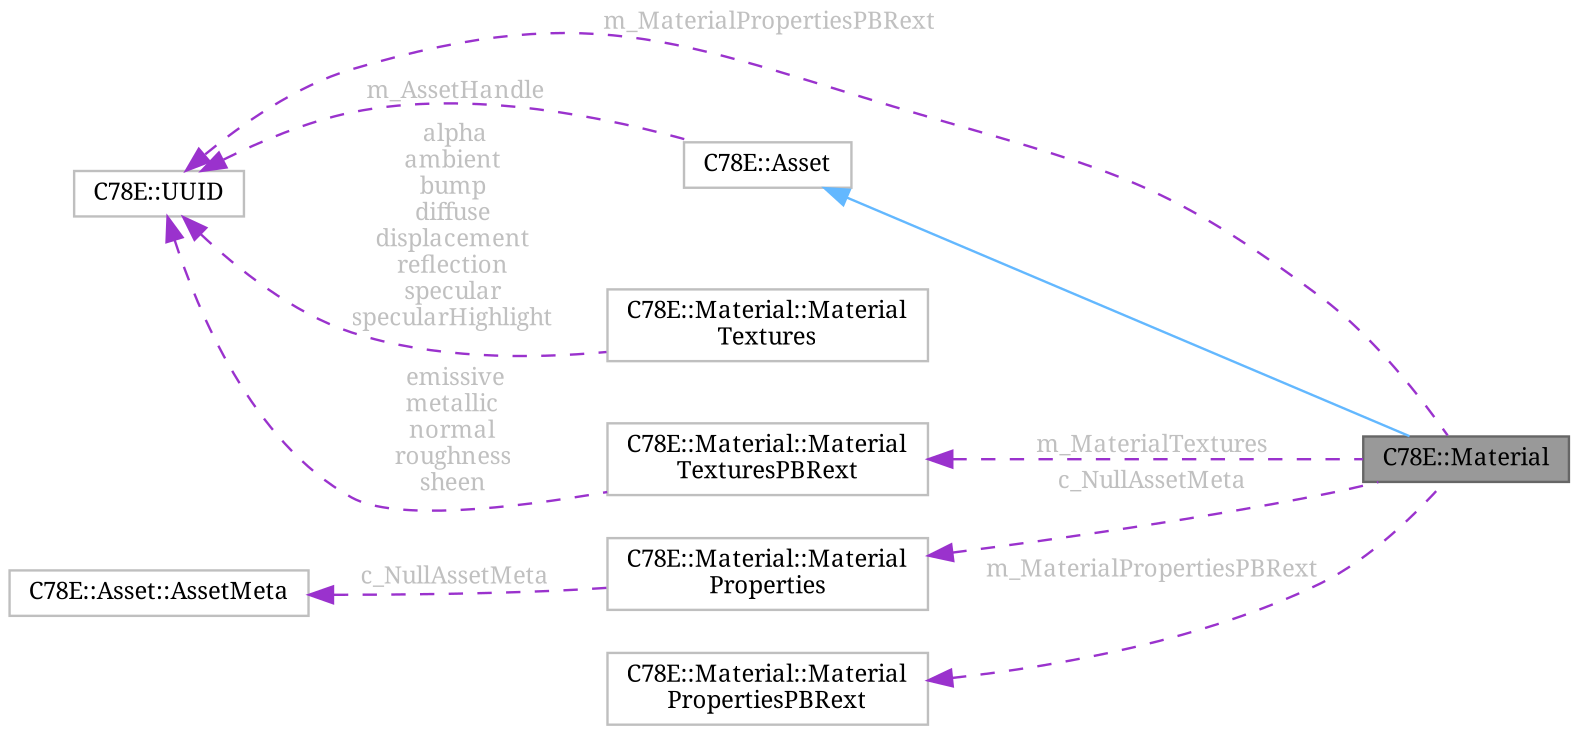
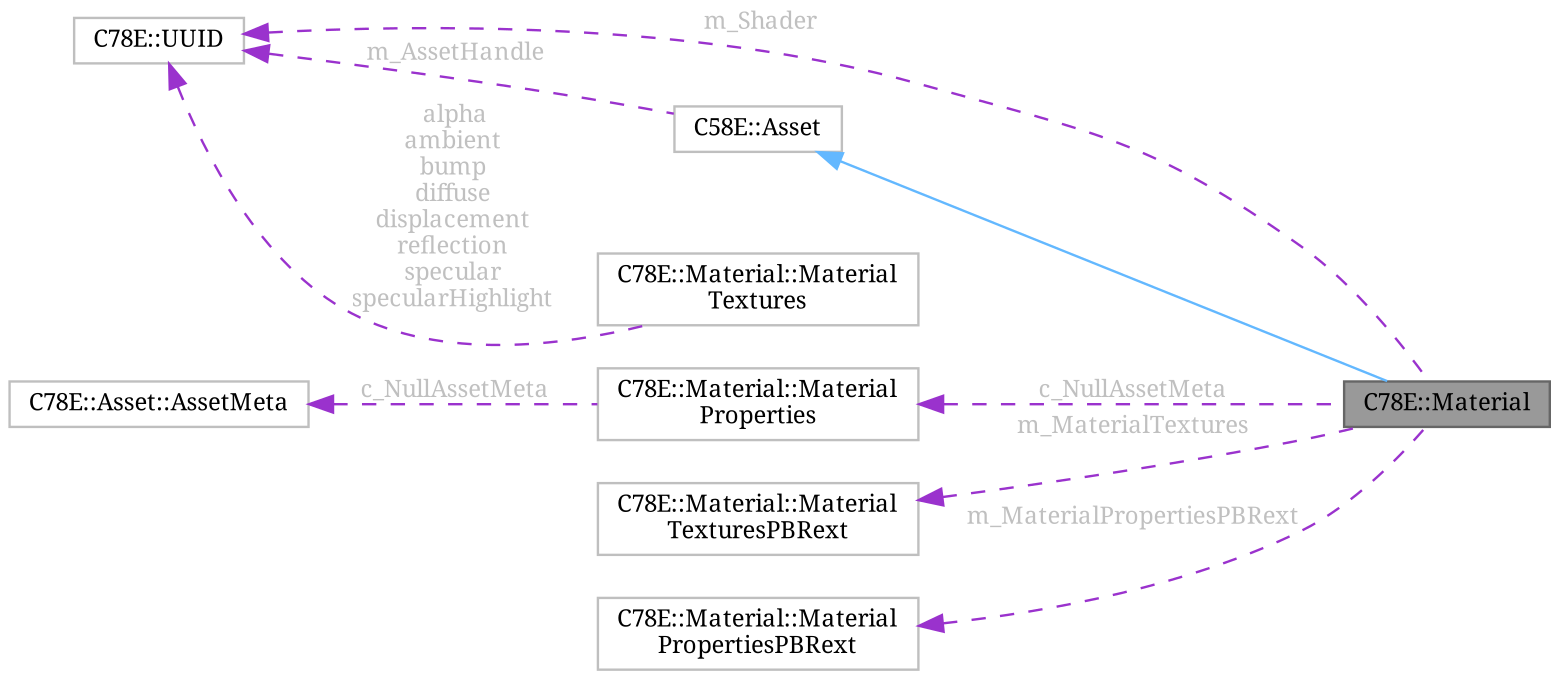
(768, 23) -> (758, 23)
(768, 165) -> (758, 129)
(326, 480) -> none
